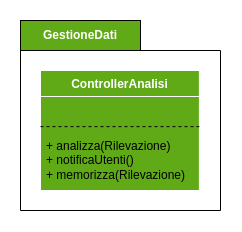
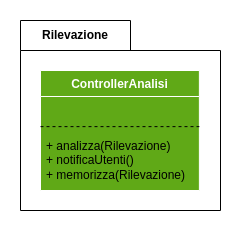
(76, 36) -> (76, 36)
(81, 36) -> none
